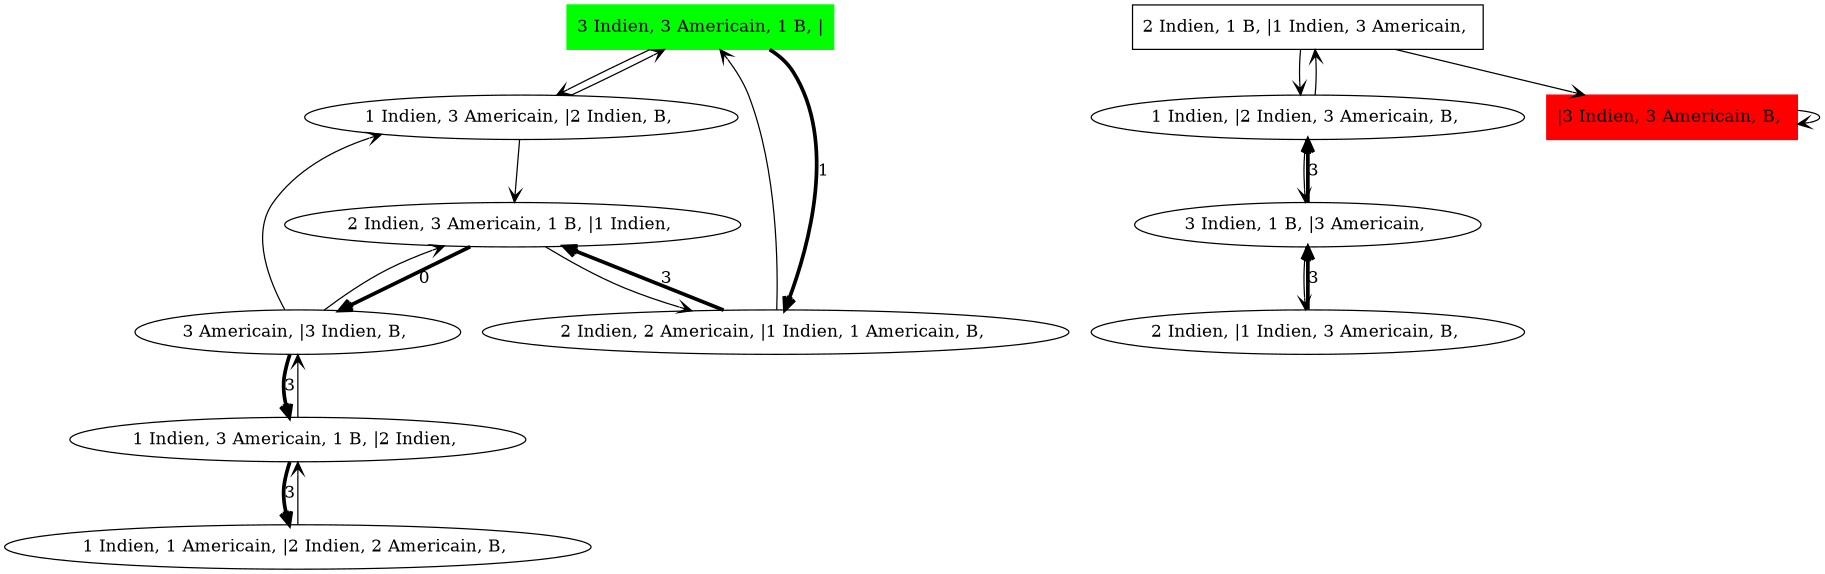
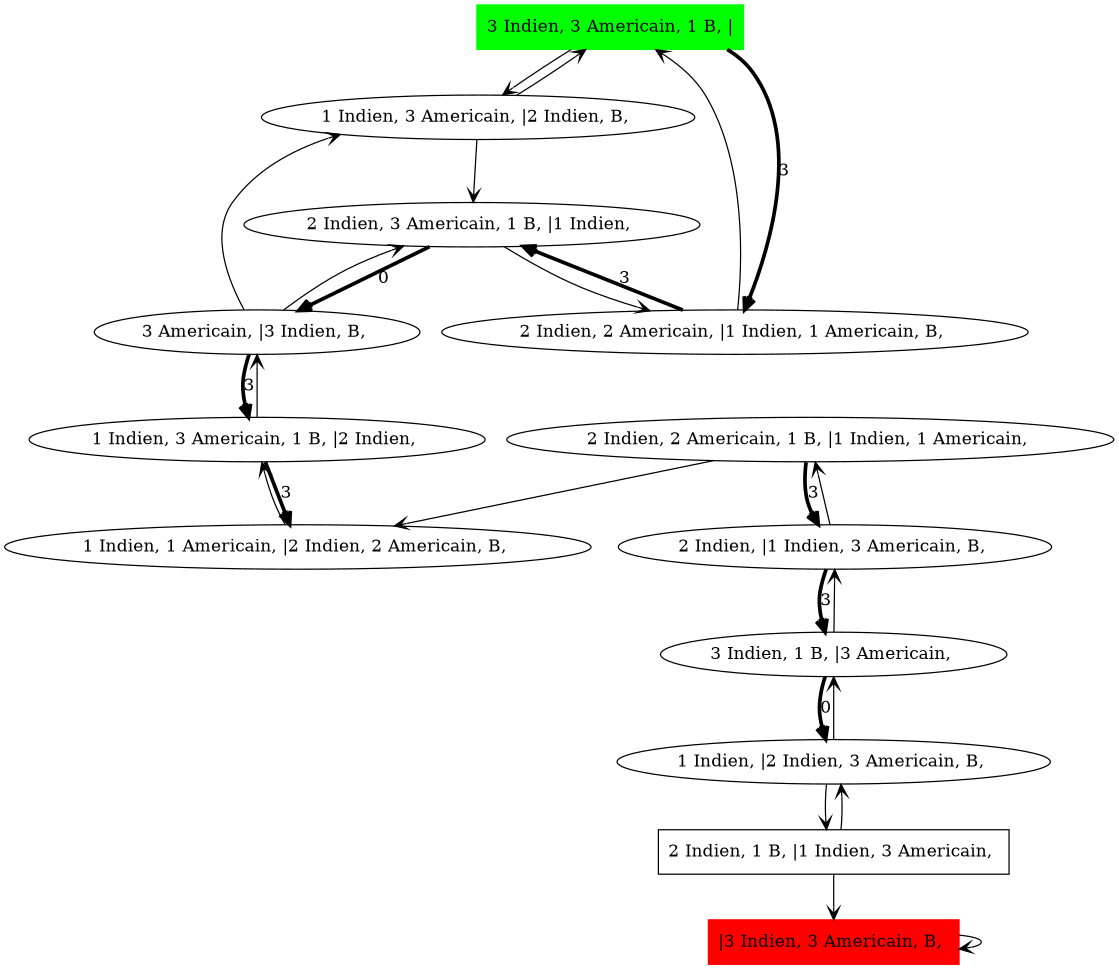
(824, 171) -> (784, 171)
(1314, 171) -> (826, 708)
none -> (810, 440)
